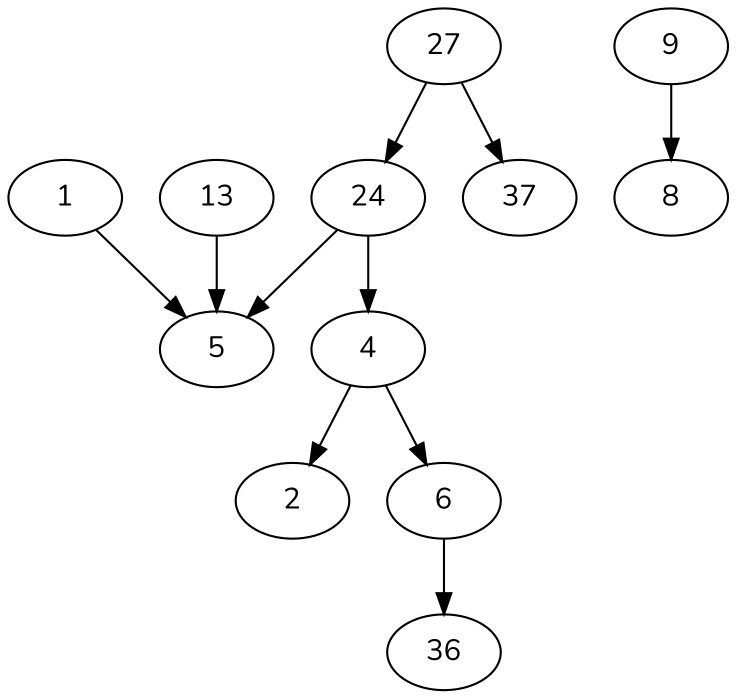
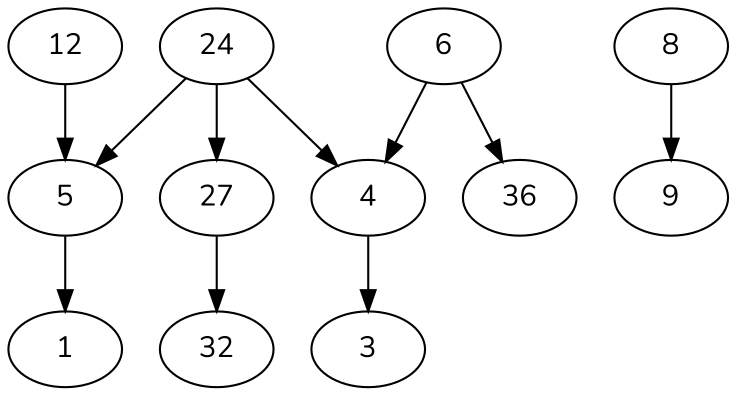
(671, 112) -> (671, 112)
(411, 113) -> (217, 112)
(217, 198) -> (65, 46)
(520, 198) -> (217, 349)
(133, 266) -> (65, 263)
(401, 416) -> (411, 113)
(292, 501) -> (368, 349)
